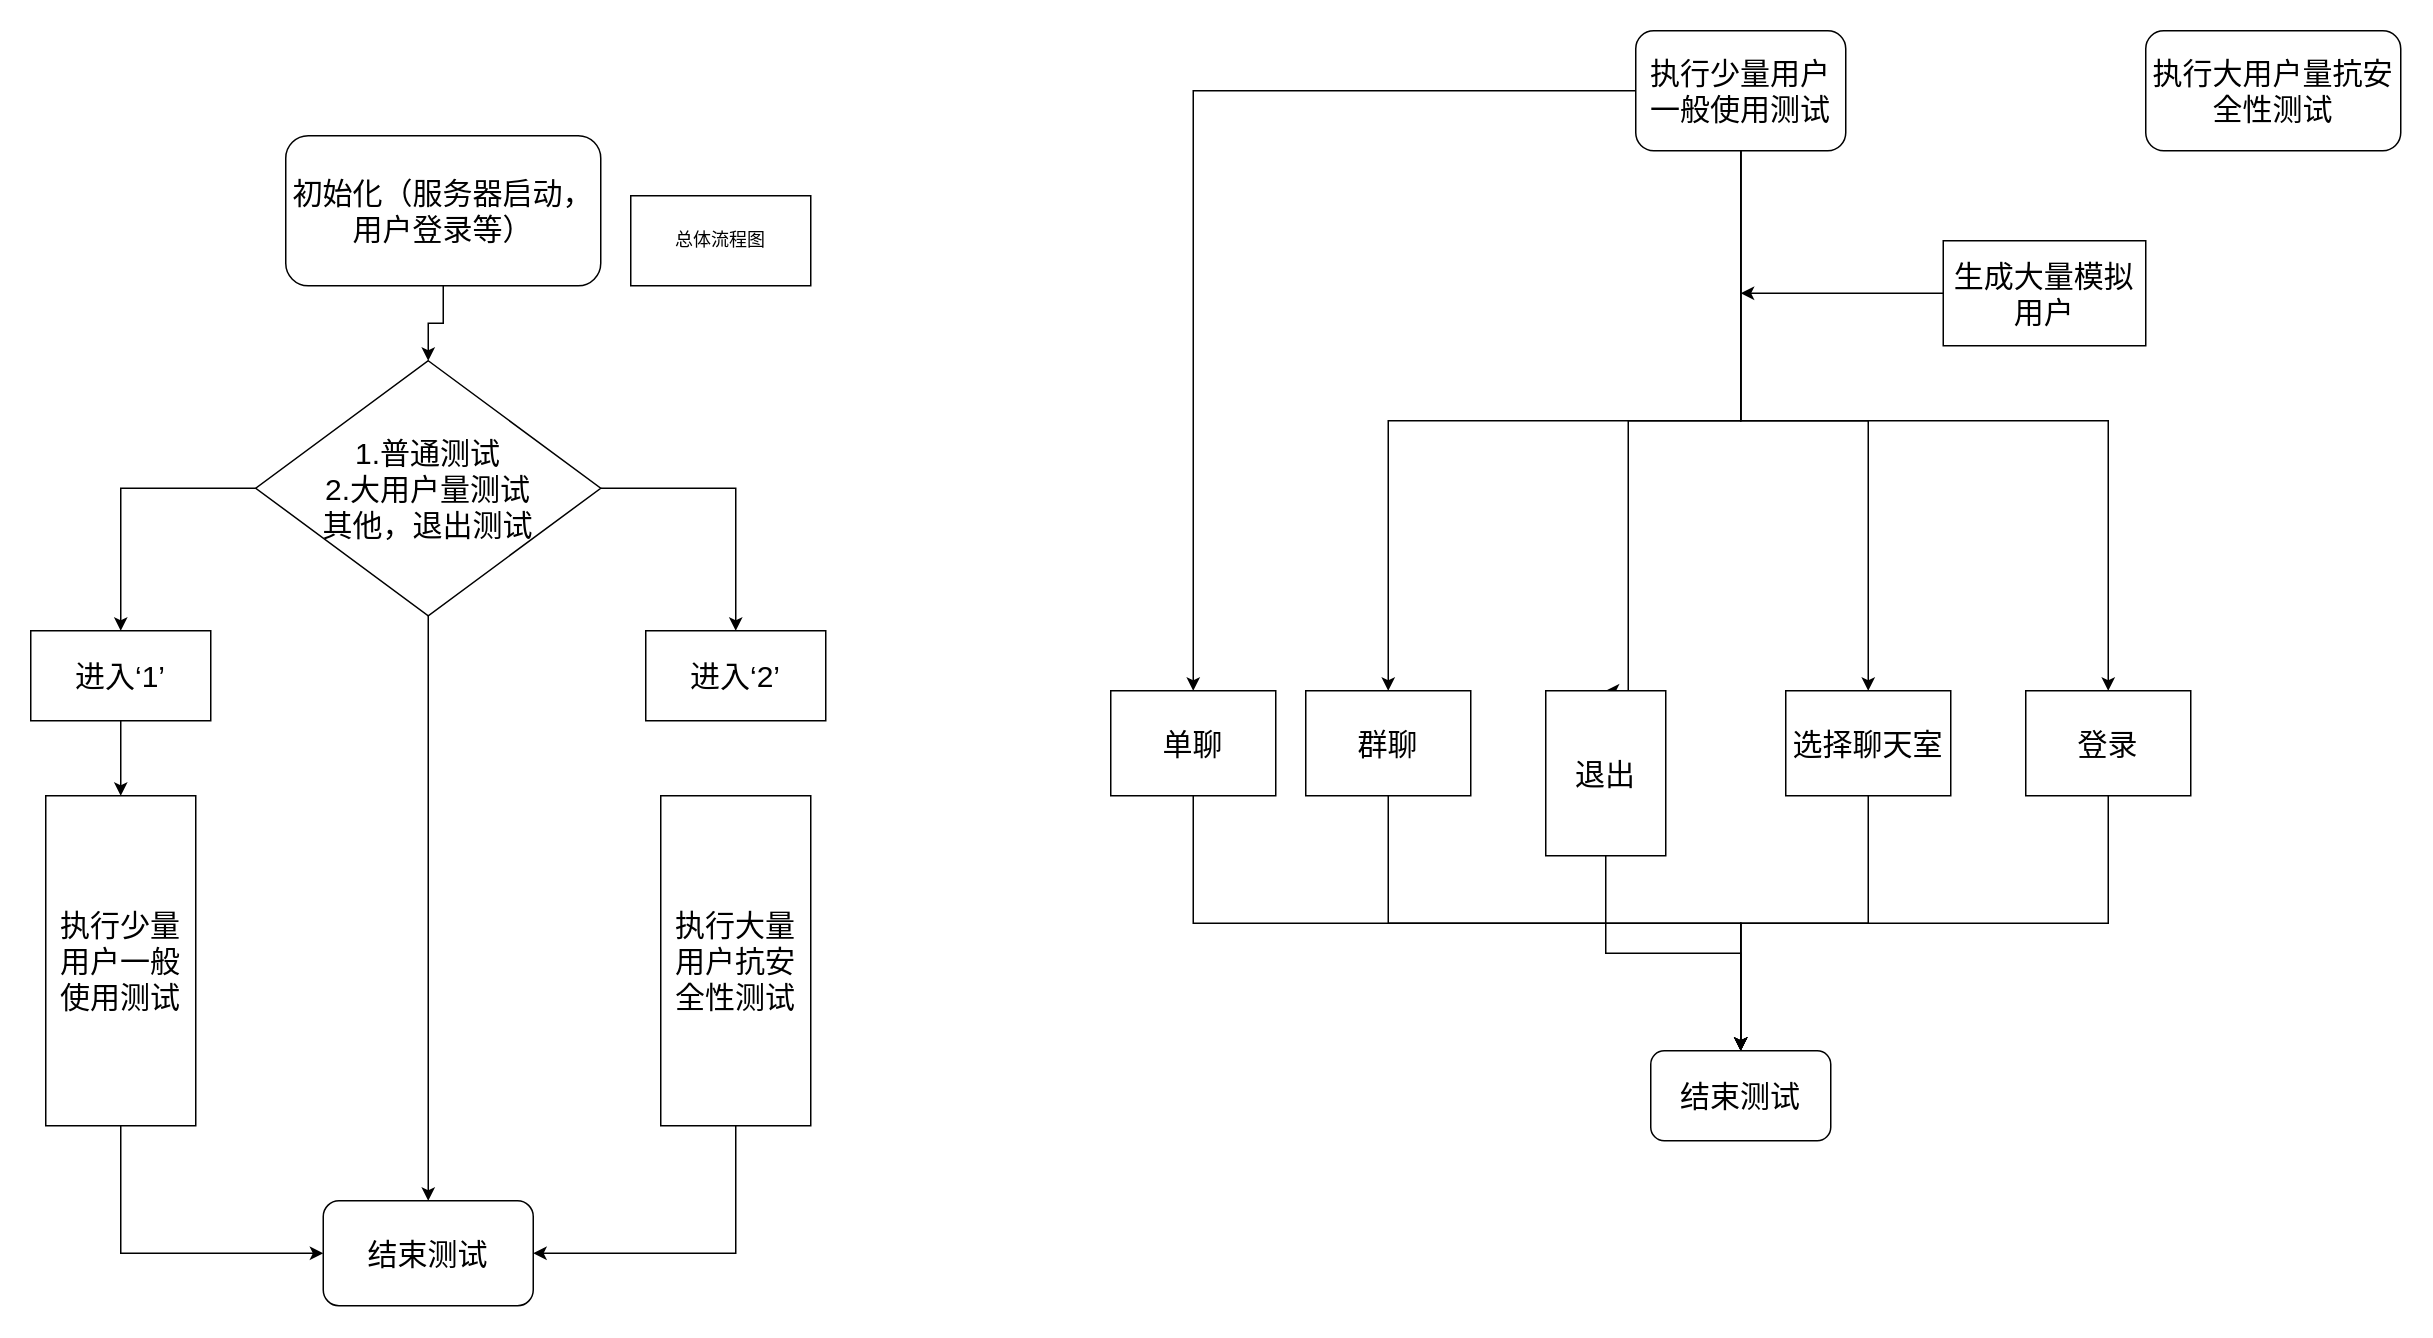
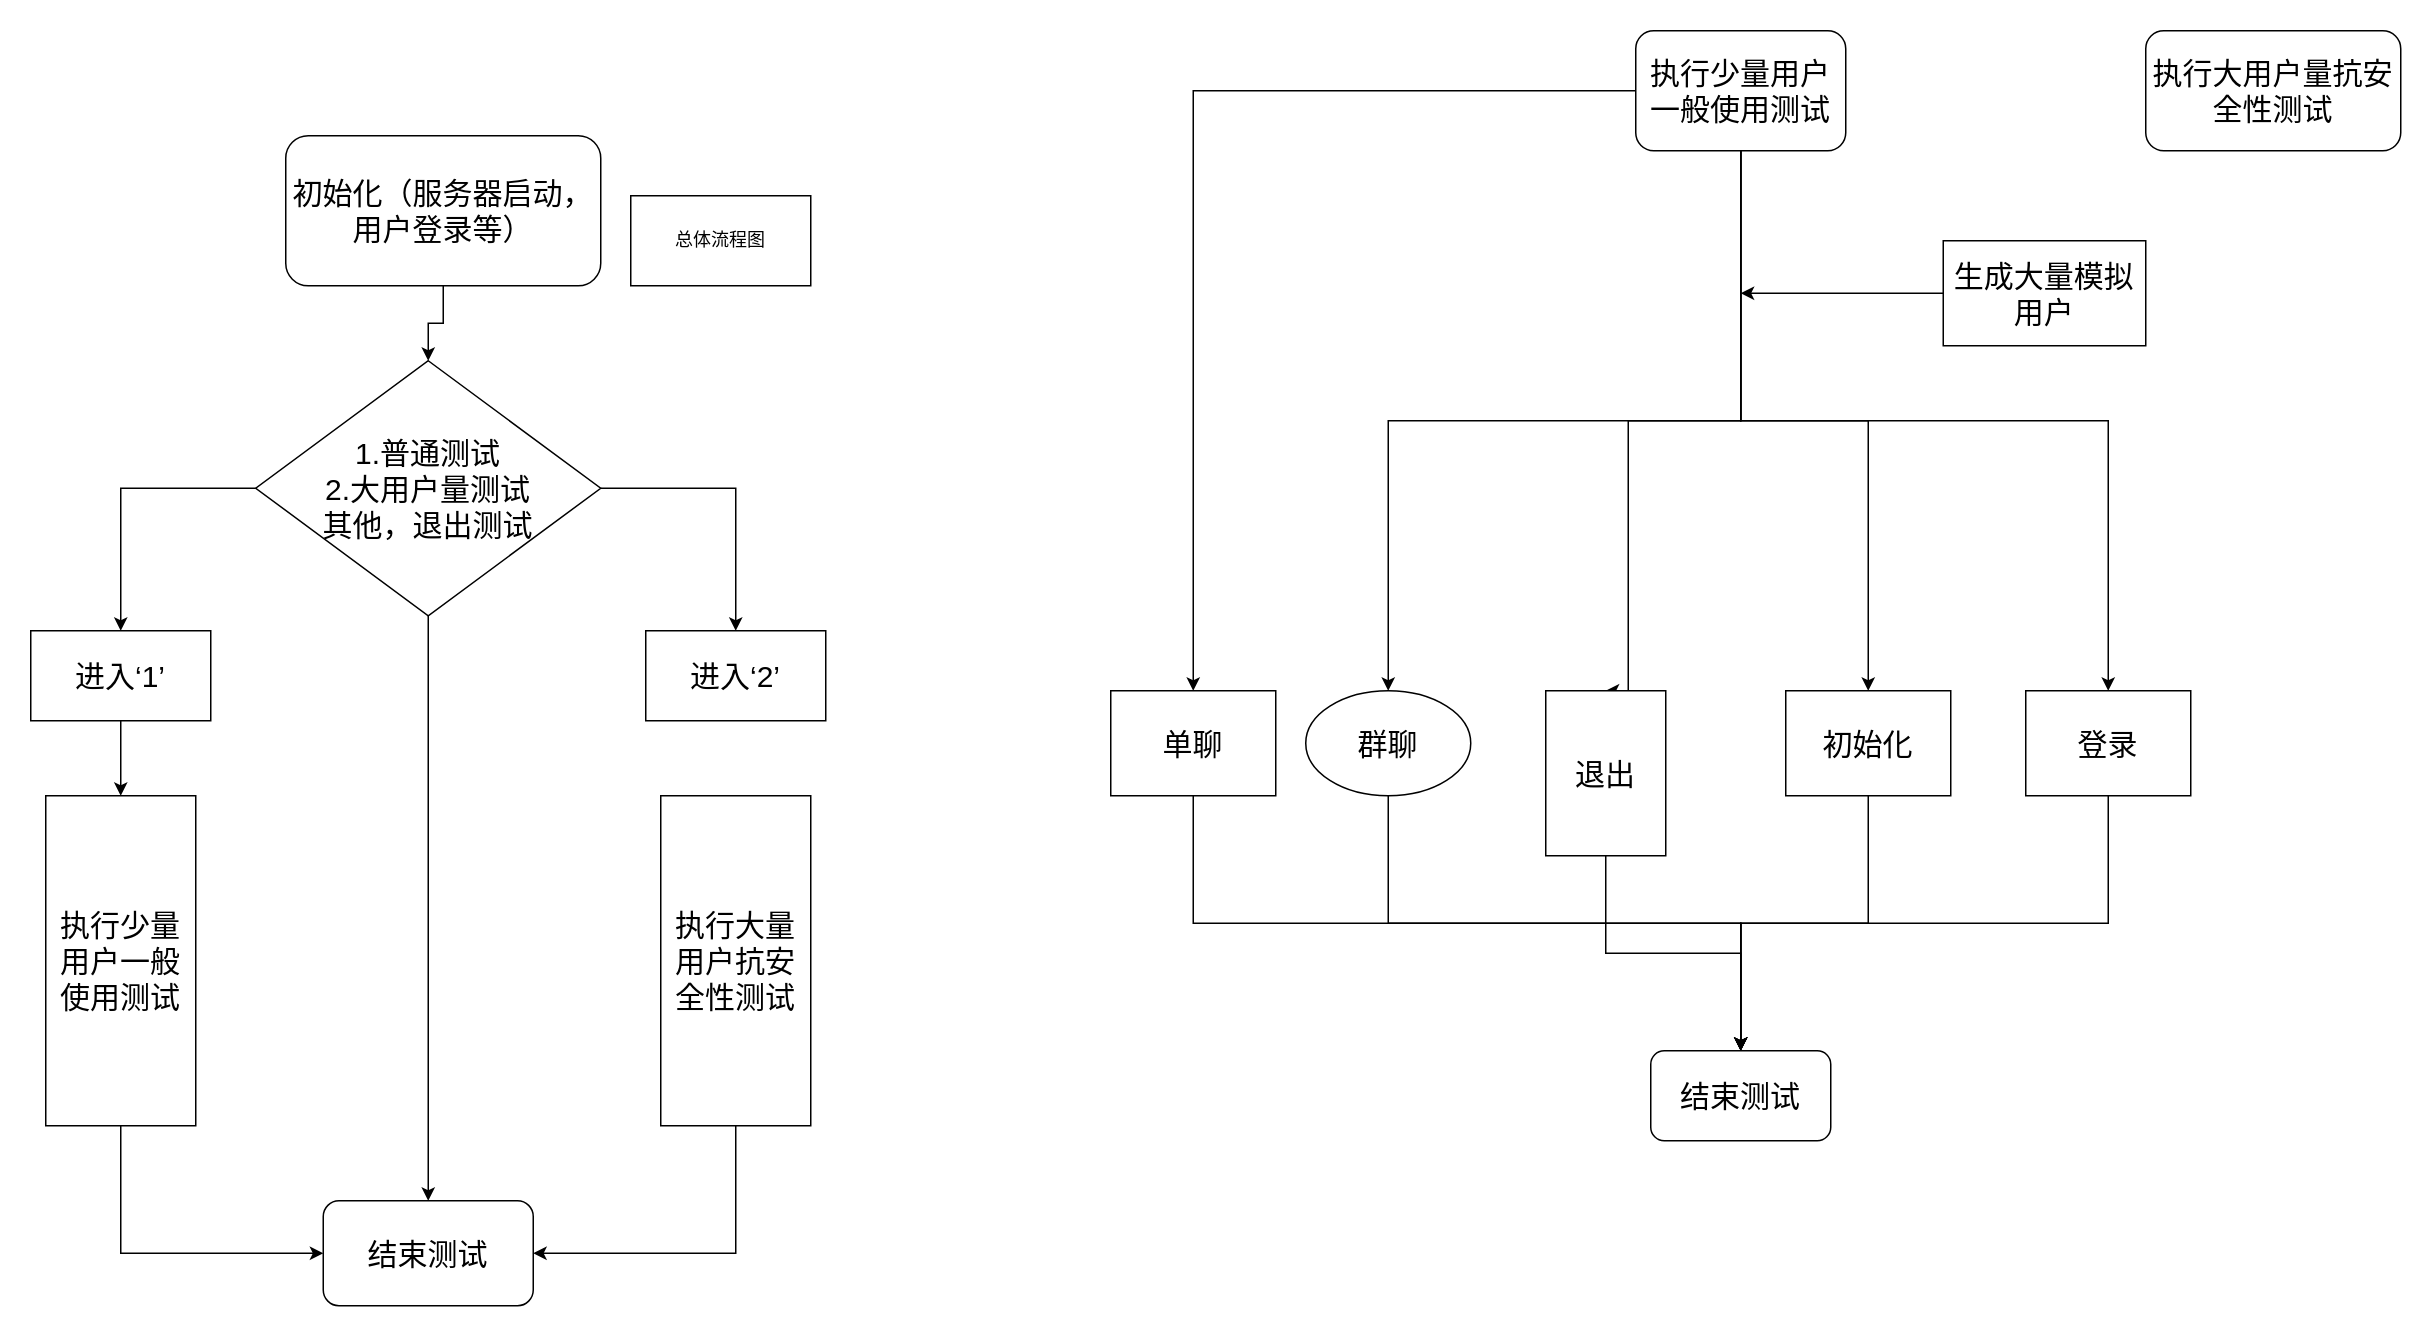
(1388, 743) -> (1388, 743)
(1868, 743) -> (1868, 743)
